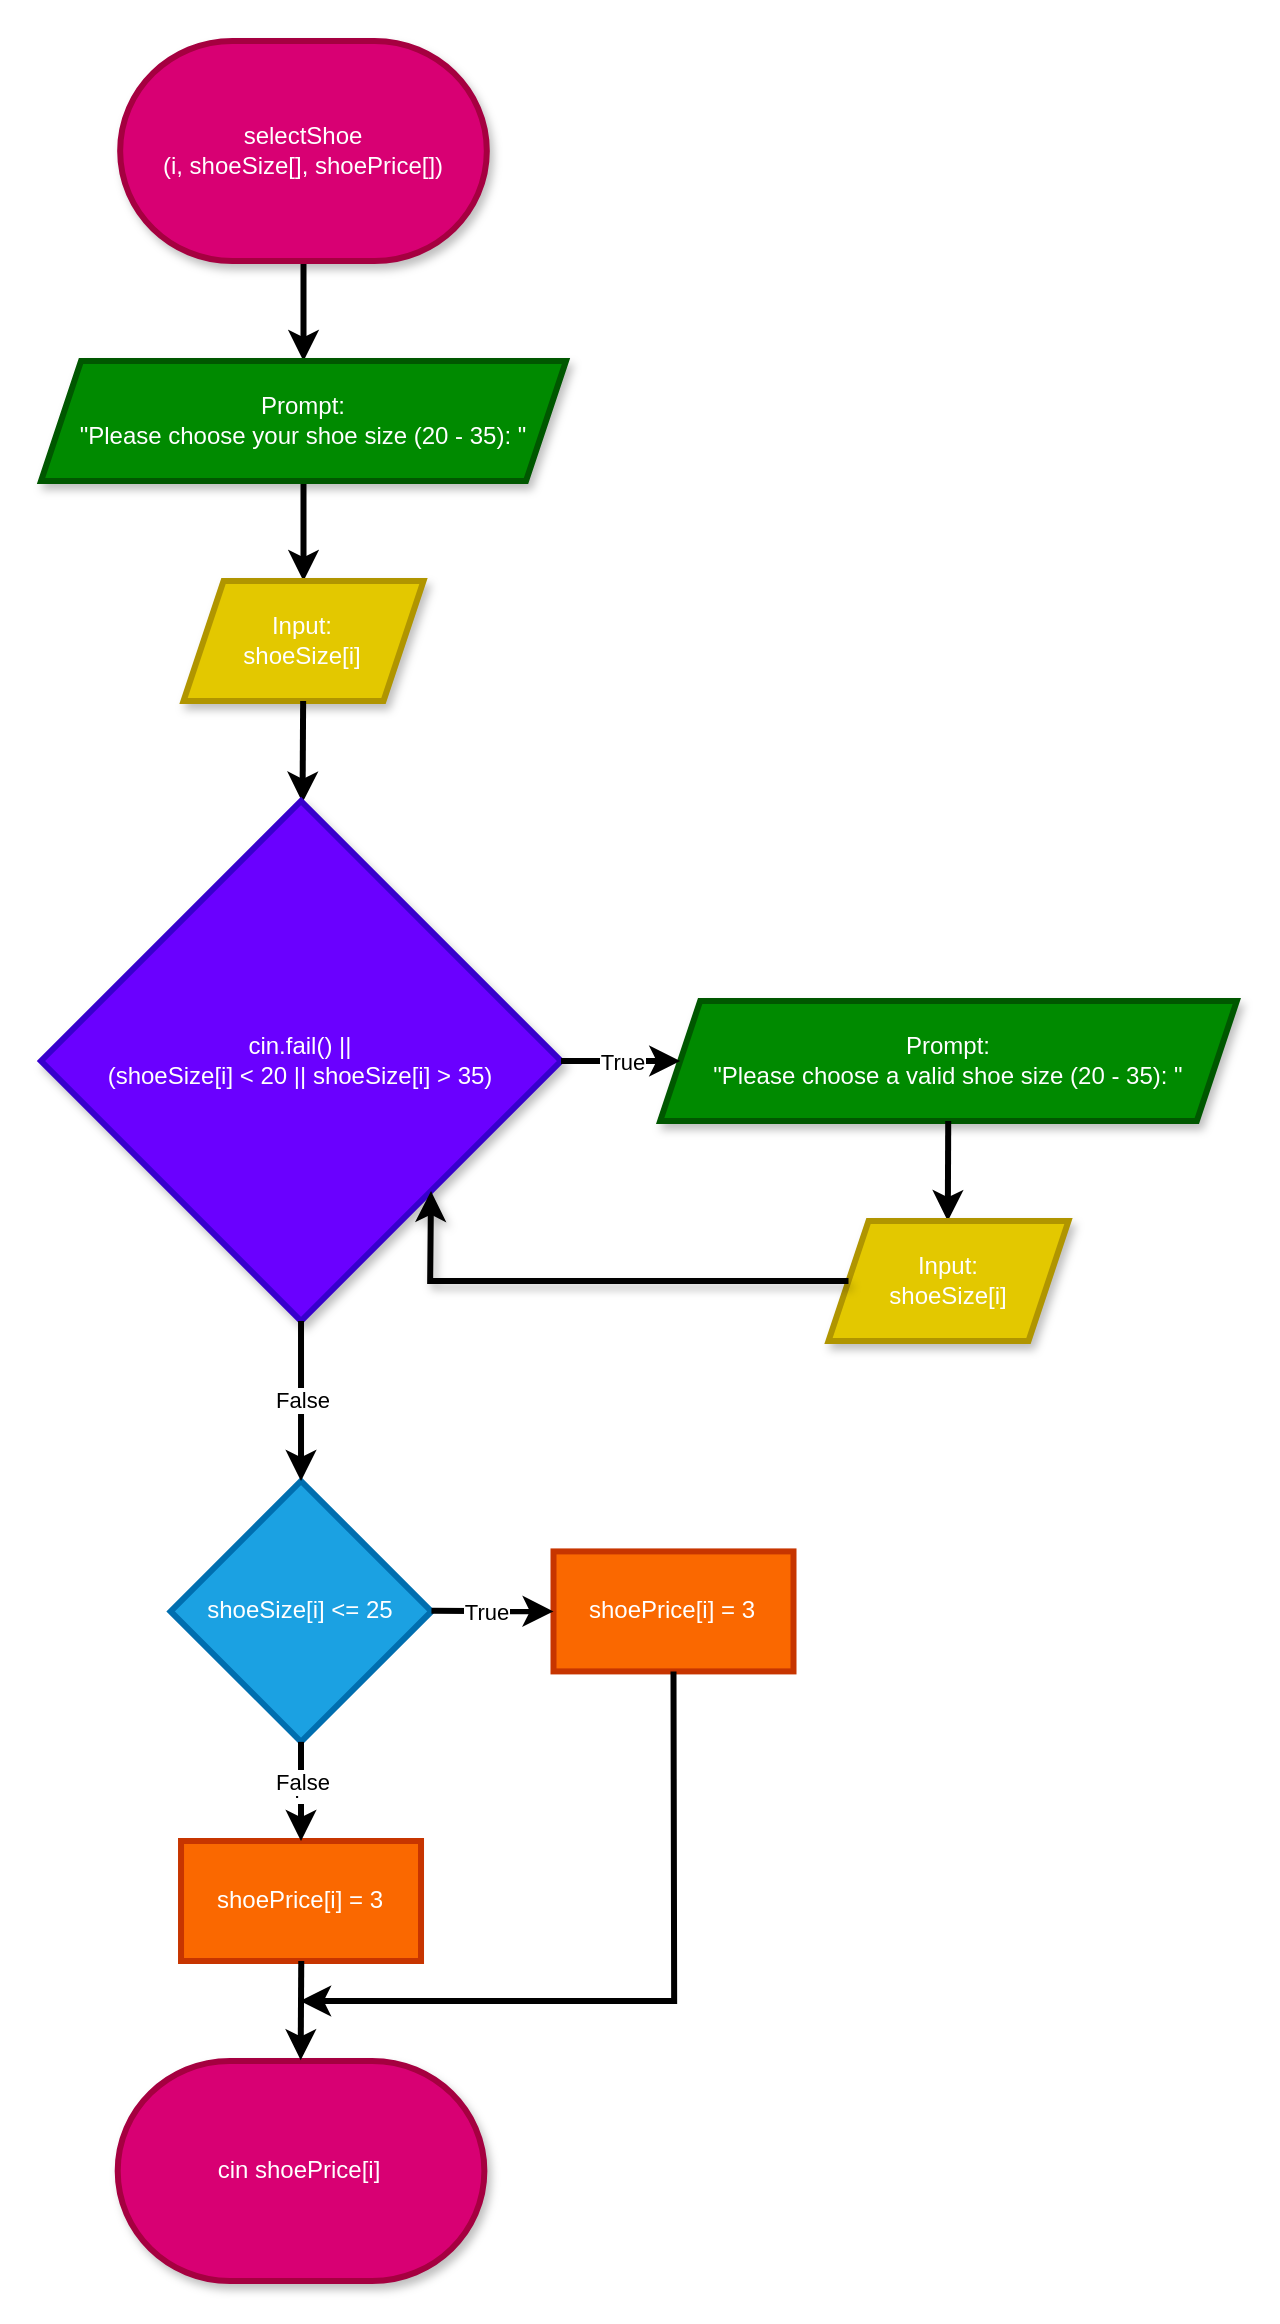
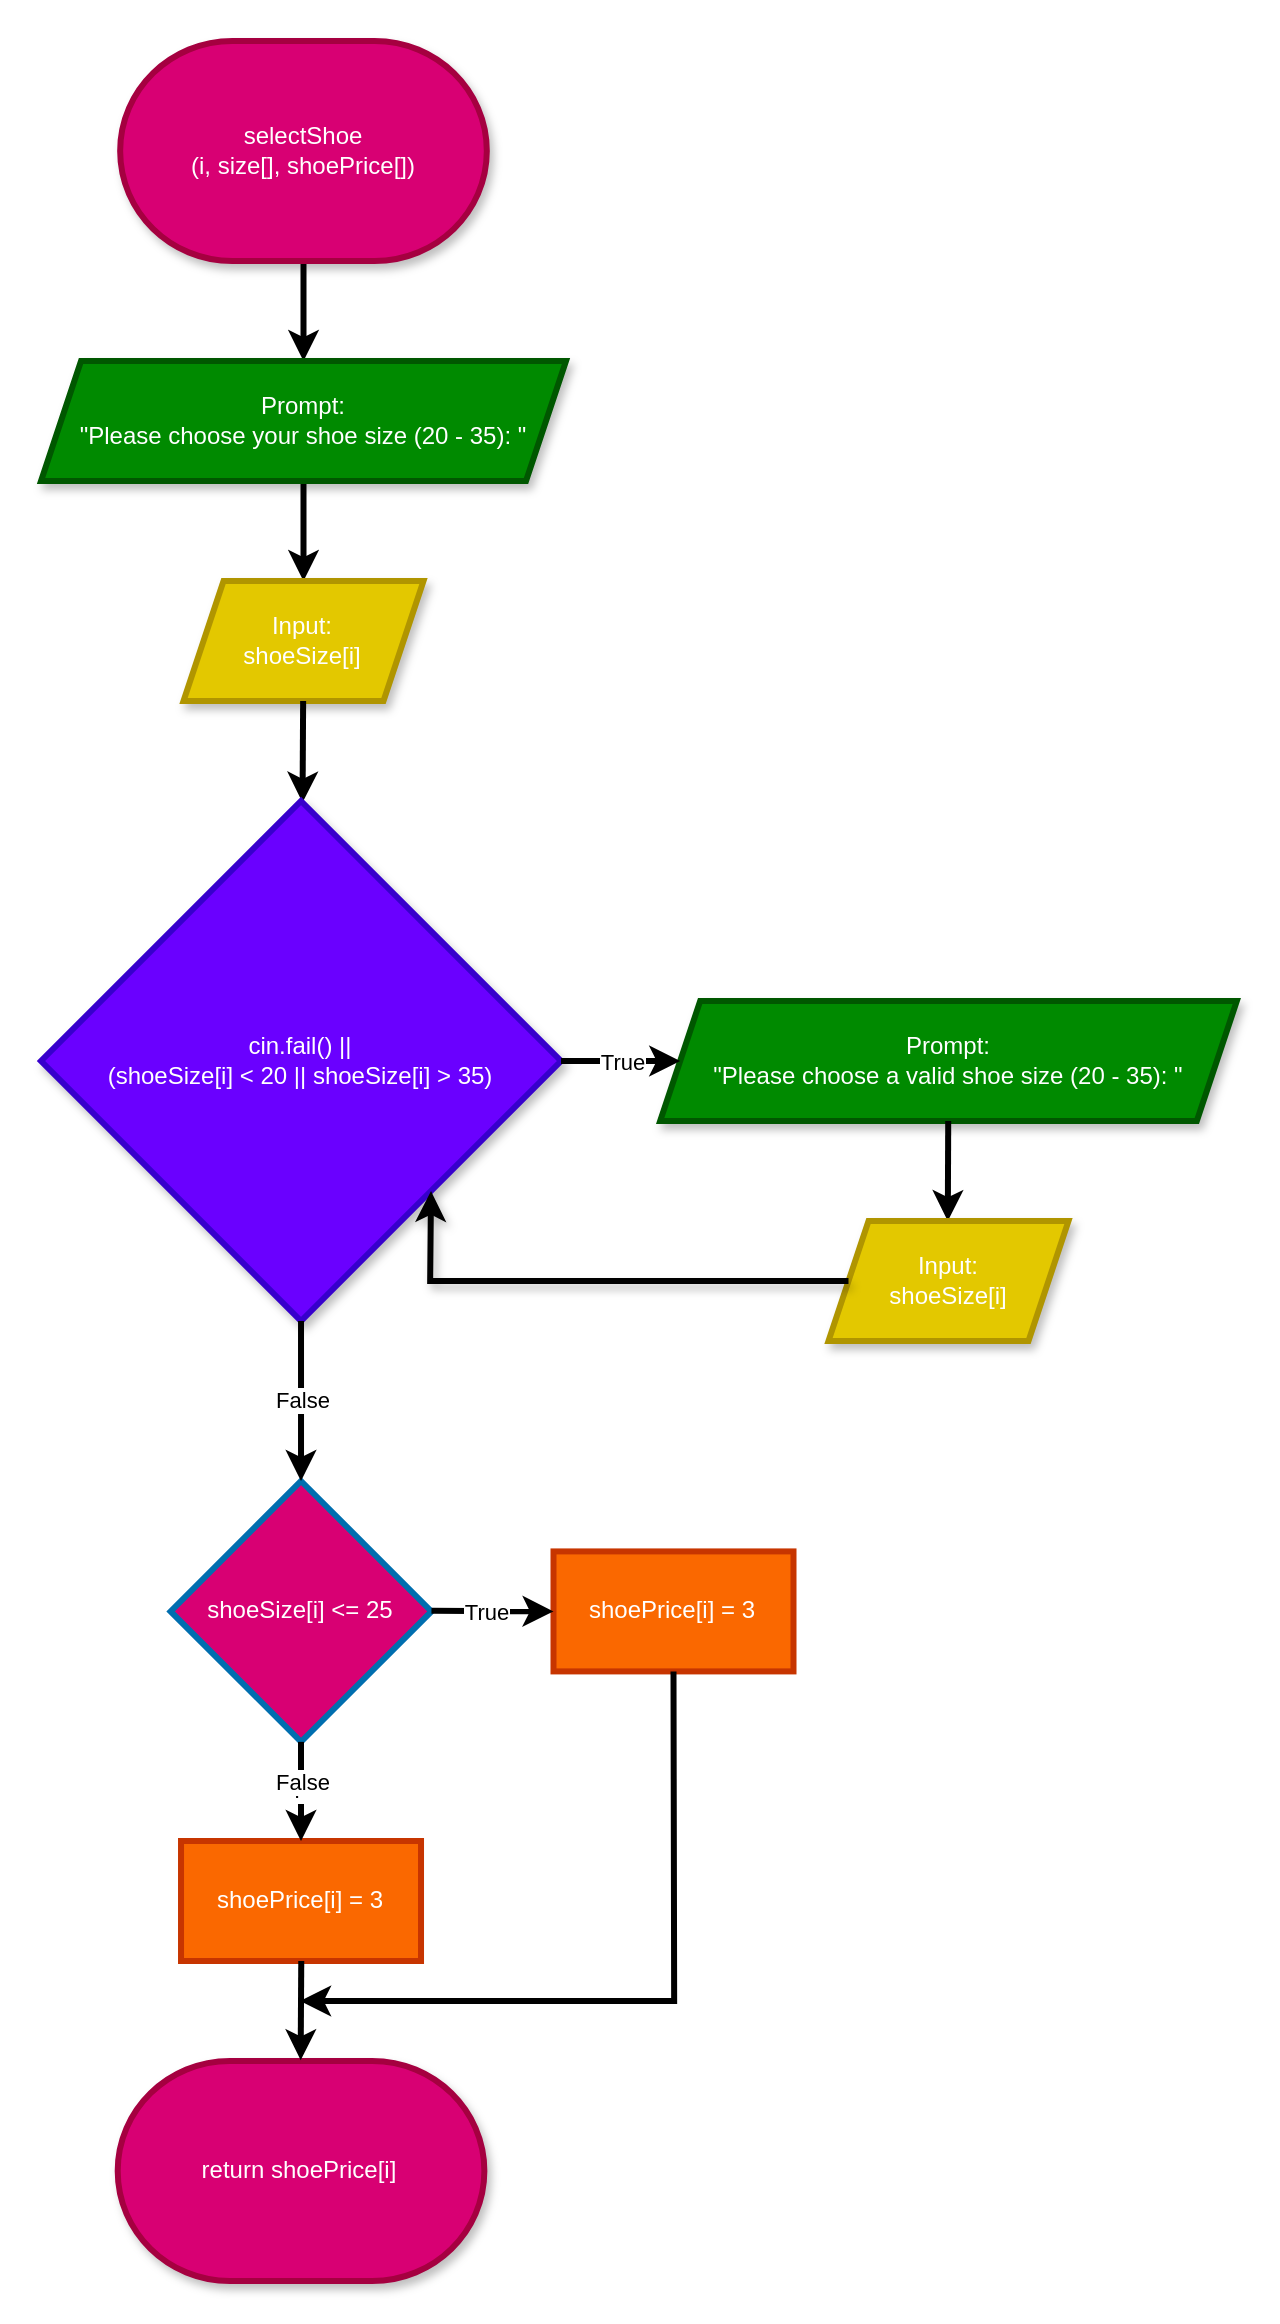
(304, 151) -> (304, 151)
(301, 1611) -> (301, 1611)
(300, 2171) -> (300, 2171)
